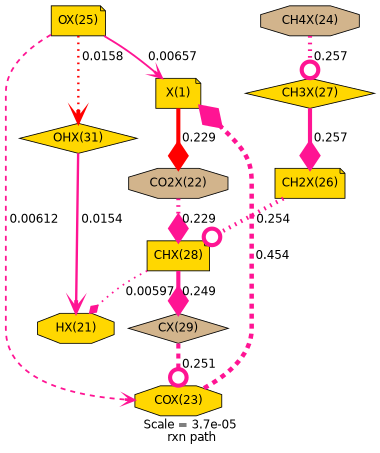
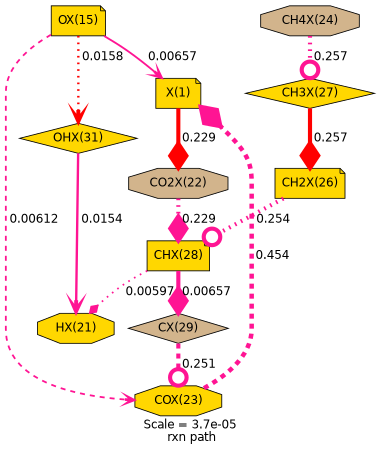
(78, 21) -> (78, 21)
(310, 126) -> (310, 126)
(198, 292) -> (205, 292)
